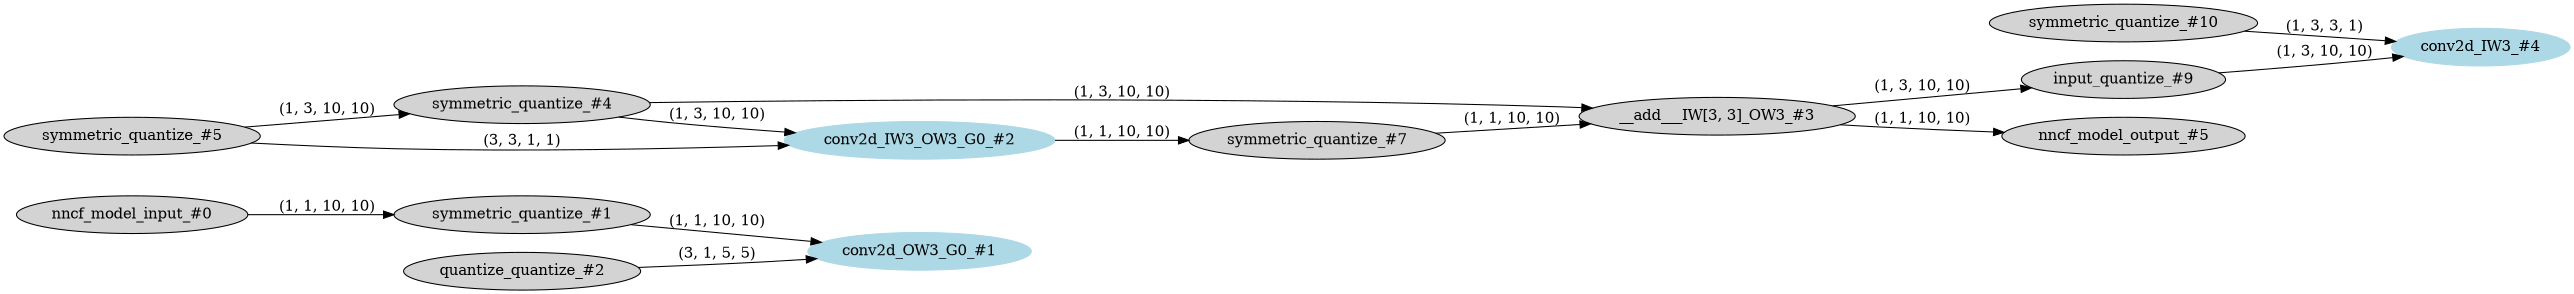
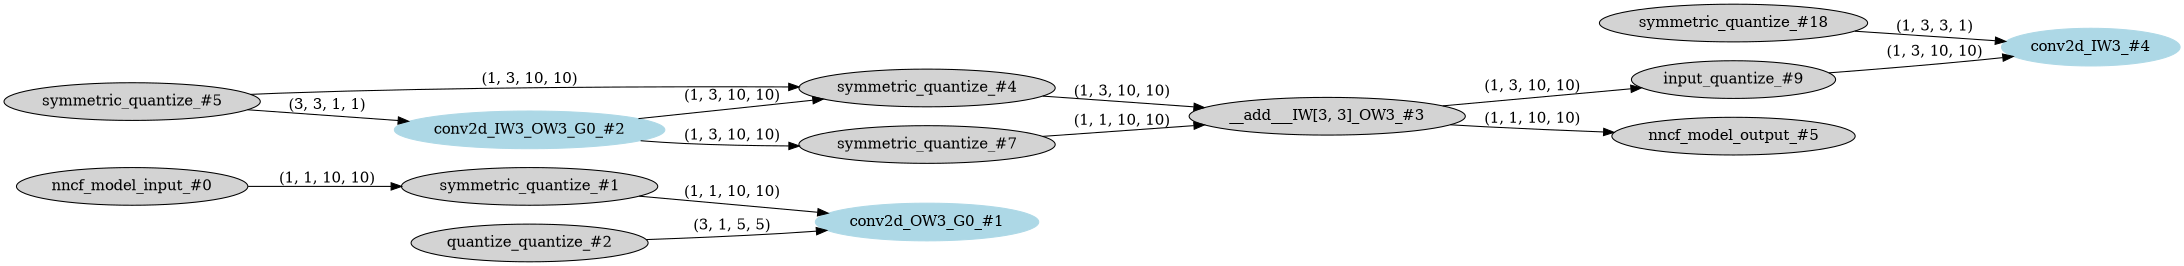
(2123, 23) -> (1733, 23)
(702, 126) -> (726, 109)
(1122, 132) -> (732, 136)
